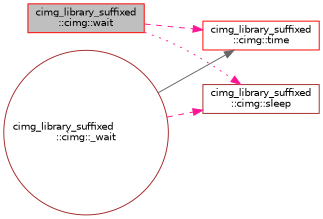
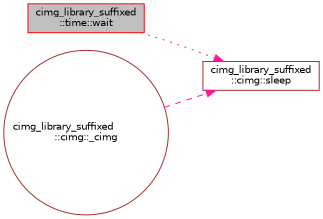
(86, 18) -> (86, 18)
(261, 36) -> none
(86, 133) -> (86, 133)
